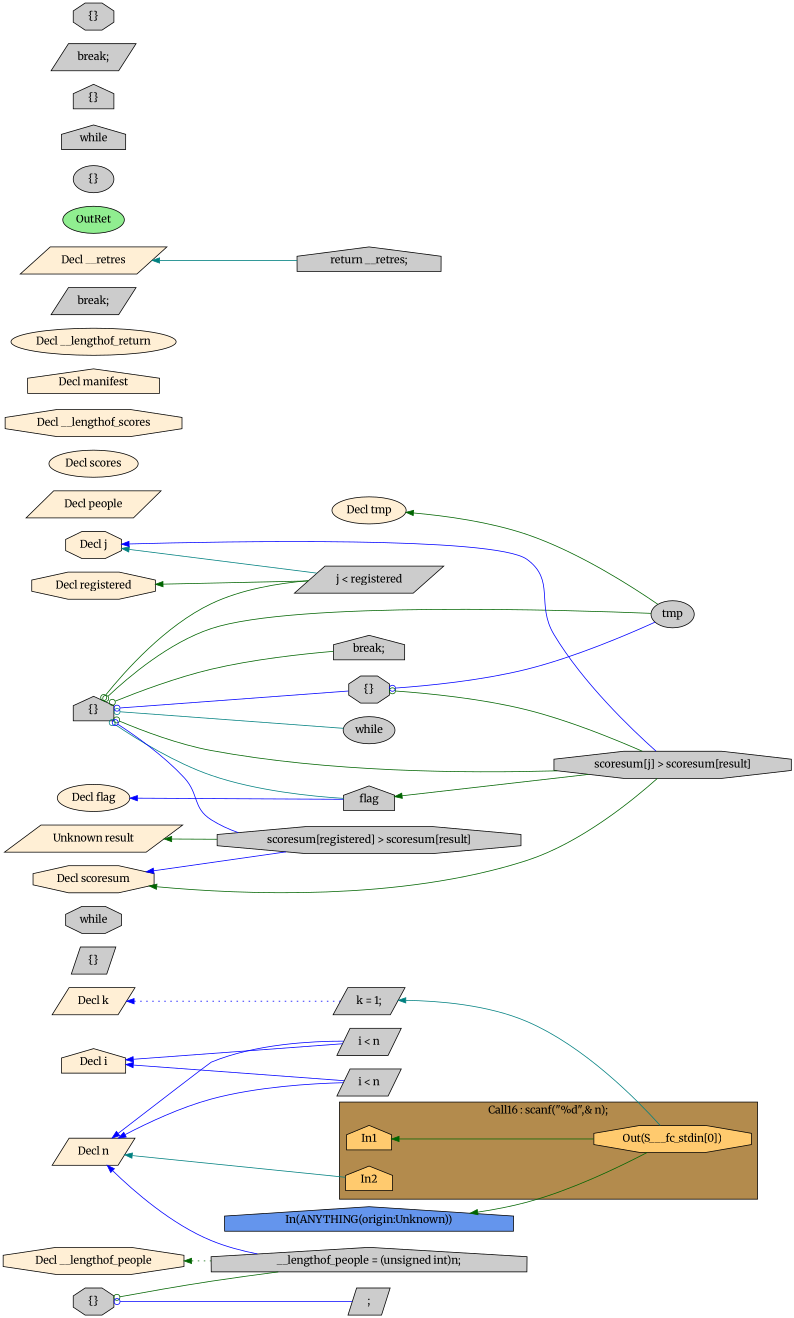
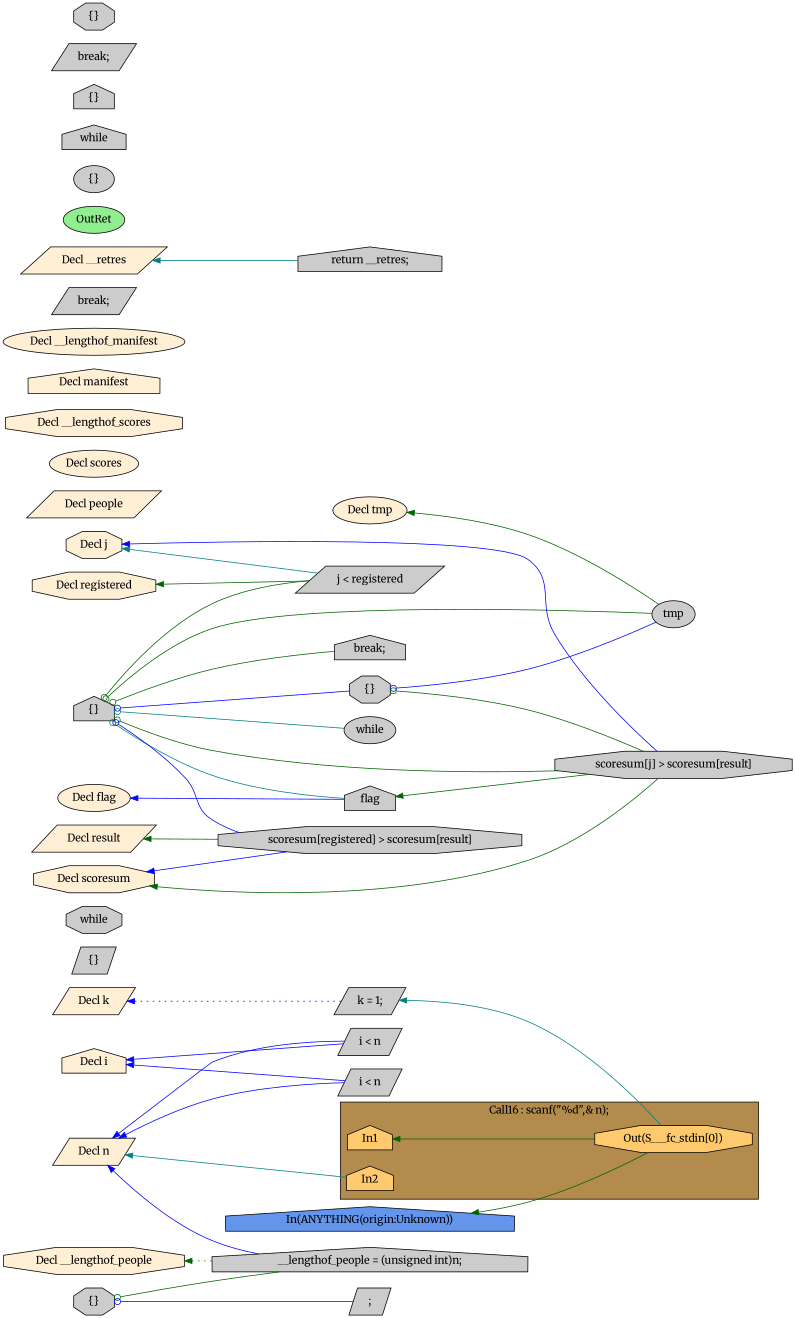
(94, 342) -> (94, 342)
(94, 839) -> (94, 839)
